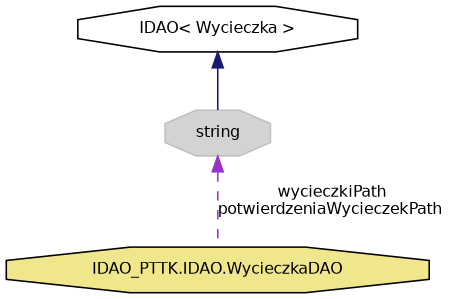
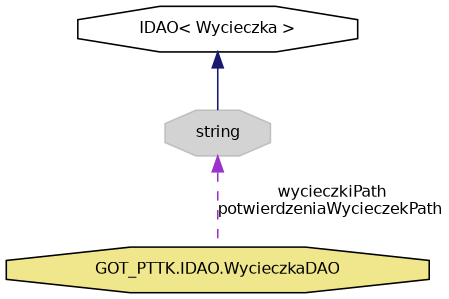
(218, 270) -> (218, 270)
